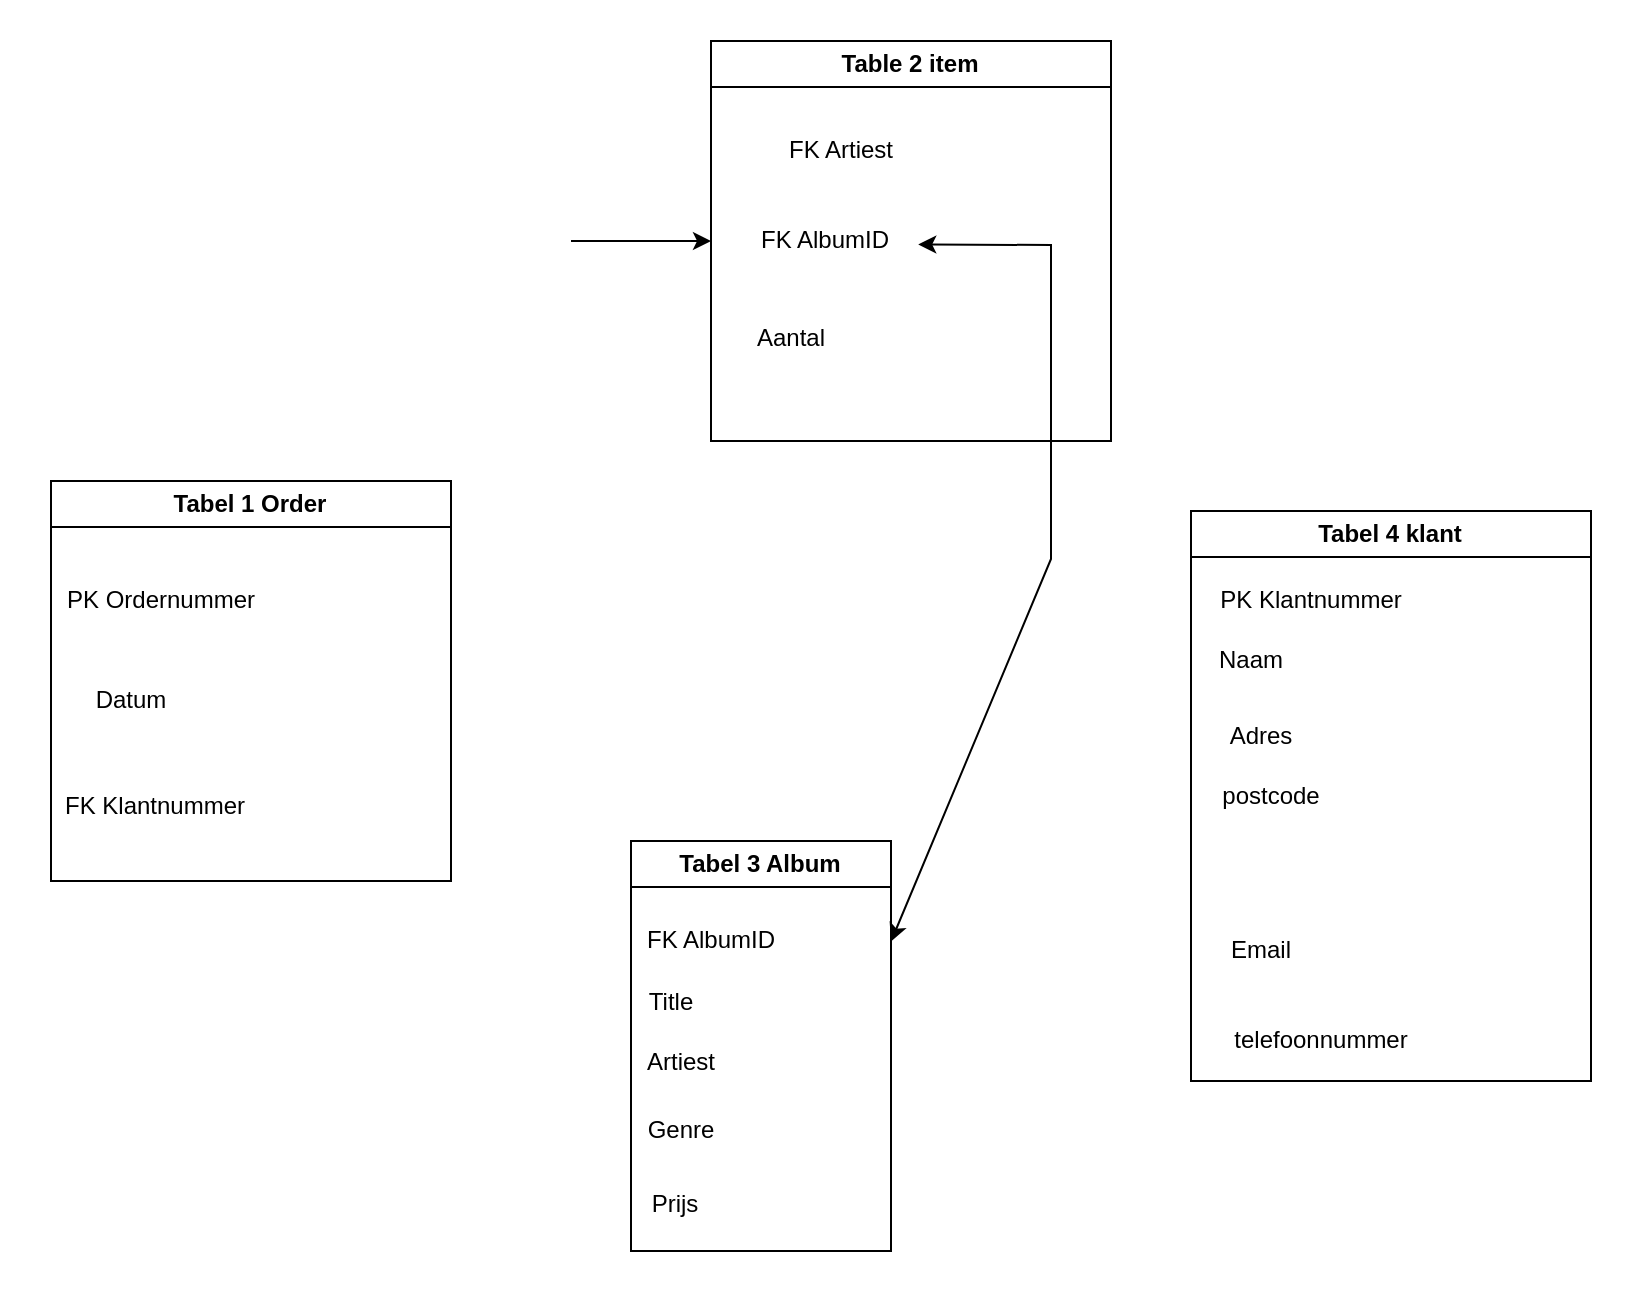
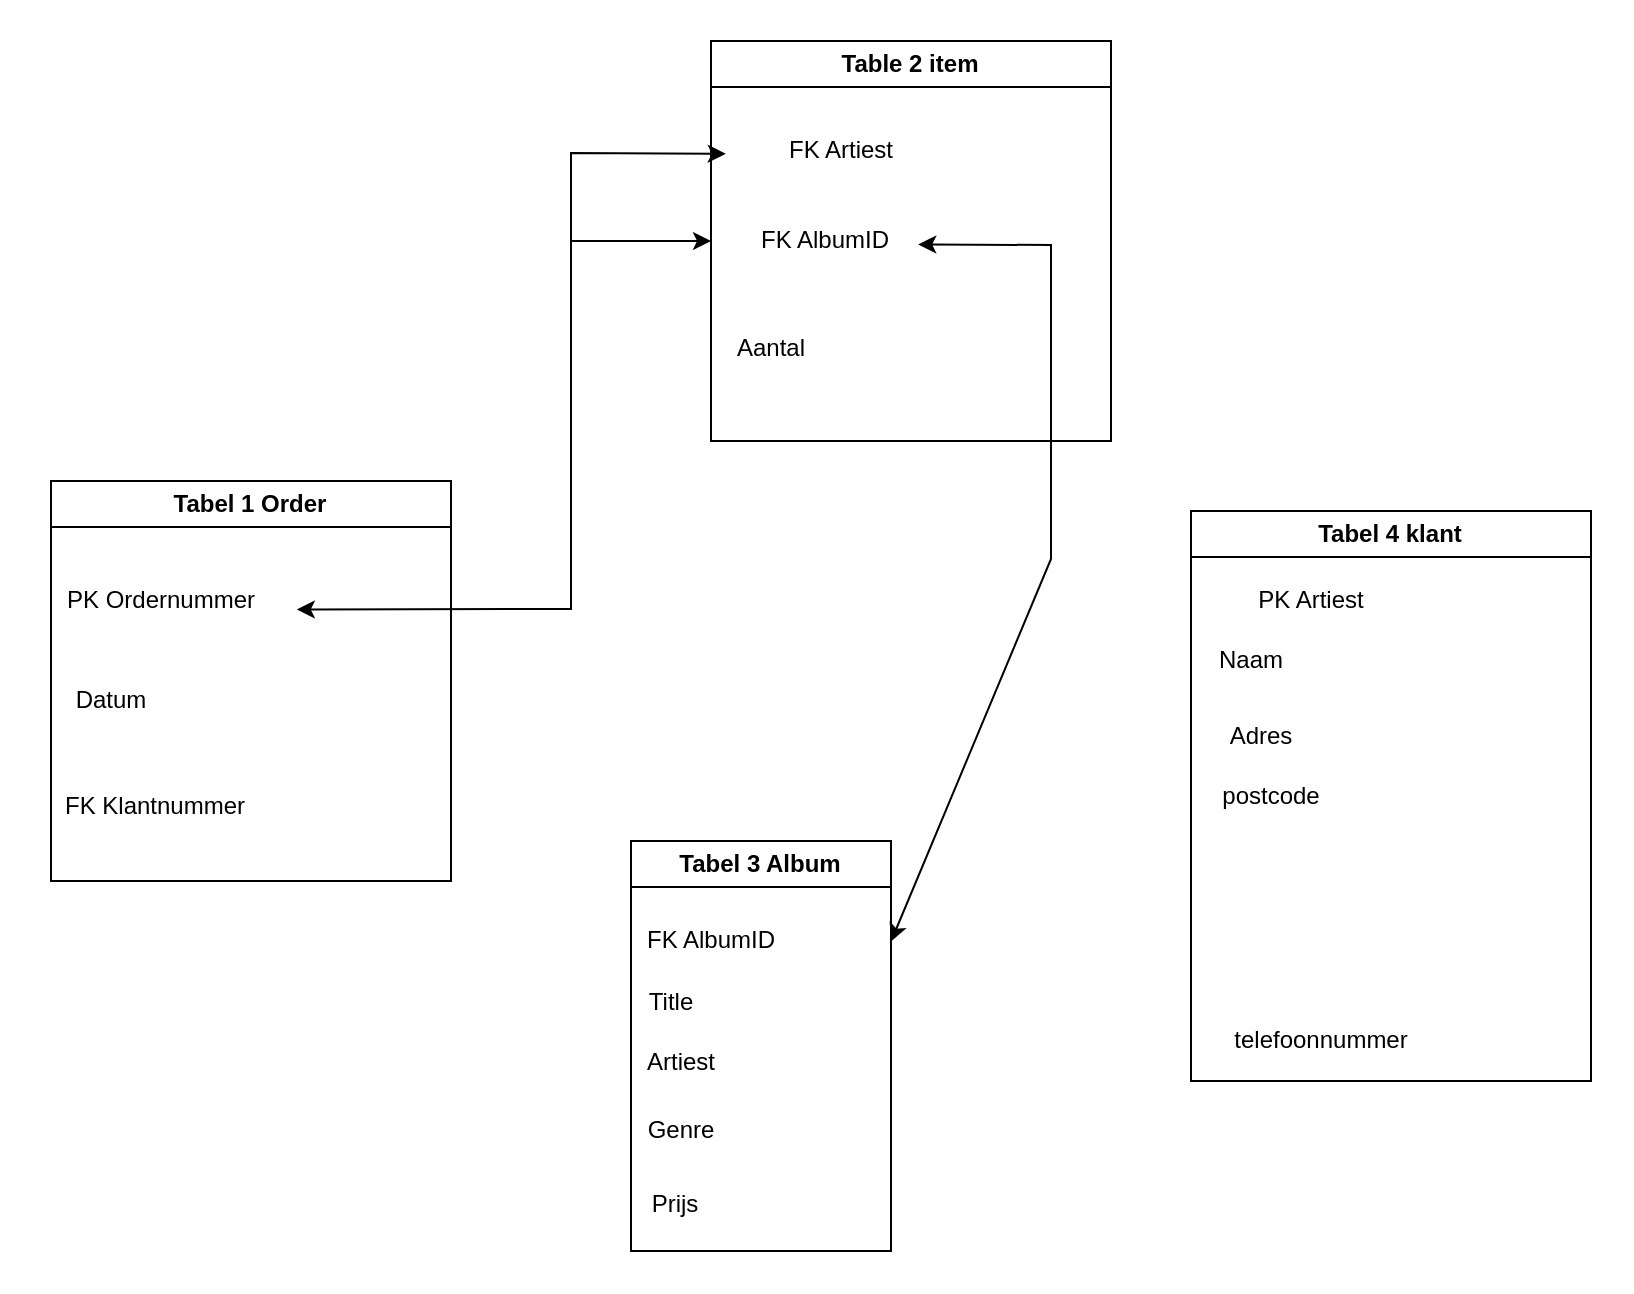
(791, 339) -> (771, 349)
none -> (571, 443)
(1312, 601) -> (1312, 601)
(131, 701) -> (111, 701)
(1261, 951) -> none
